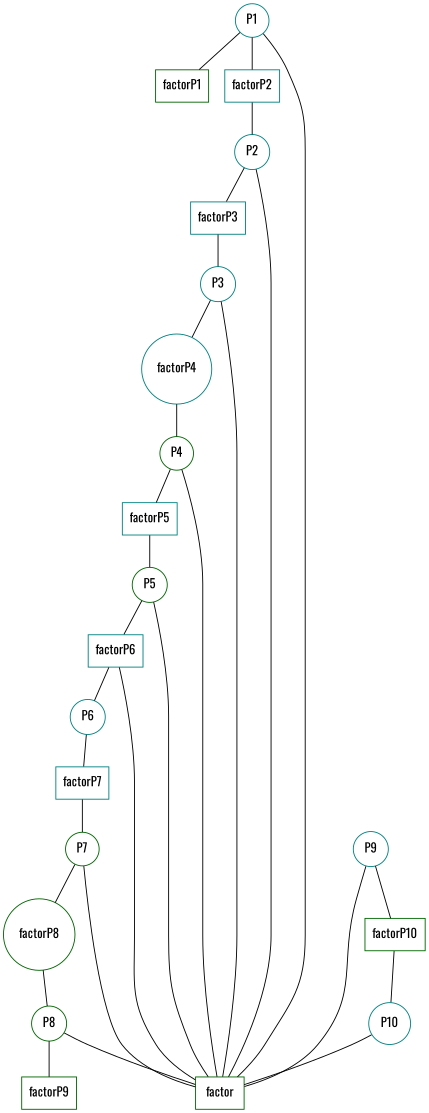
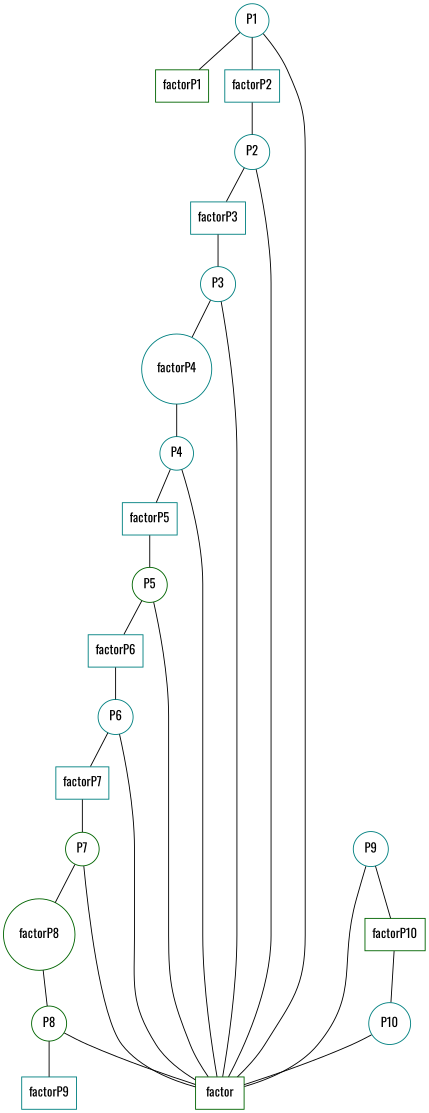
(177, 453) -> (177, 453)
(134, 884) -> (134, 918)
(49, 1093) -> (49, 1093)
